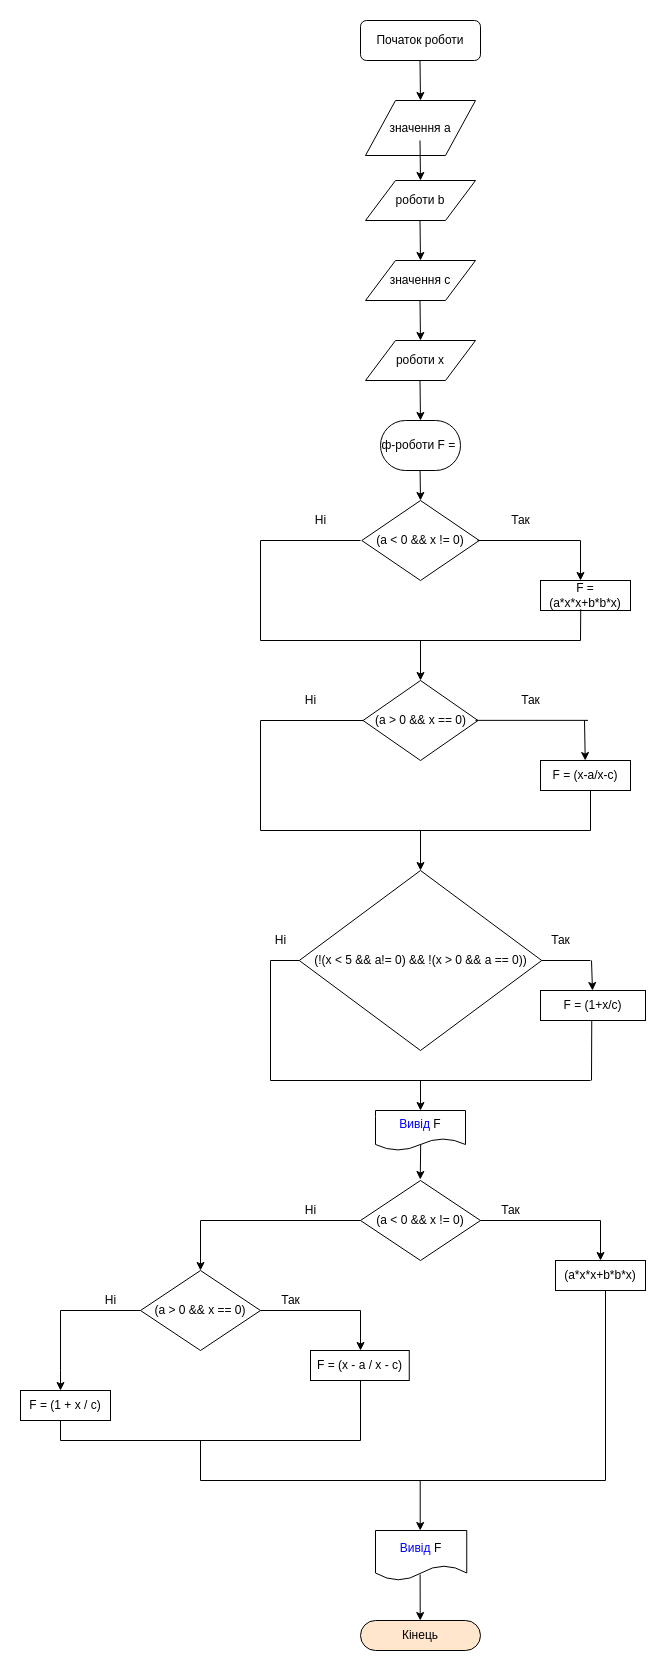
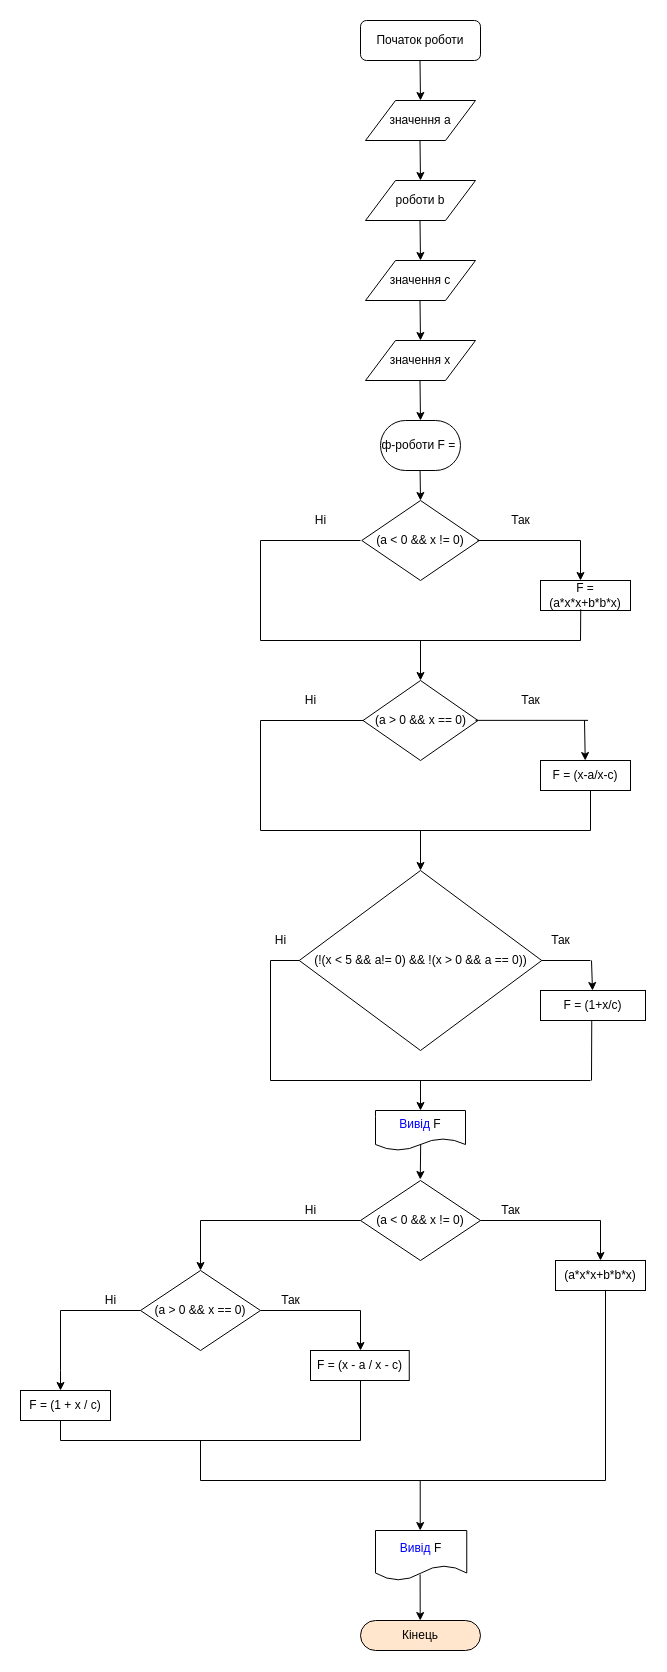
(421, 128) -> (421, 121)
(421, 361) -> (421, 361)
